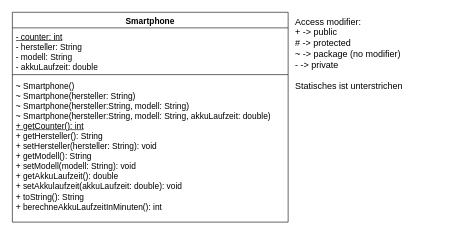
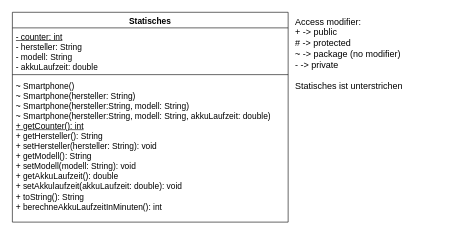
(150, 21) -> (150, 21)
